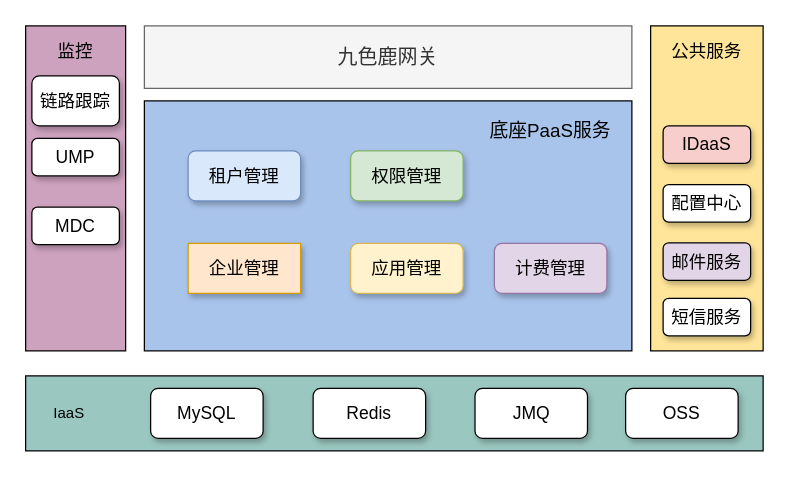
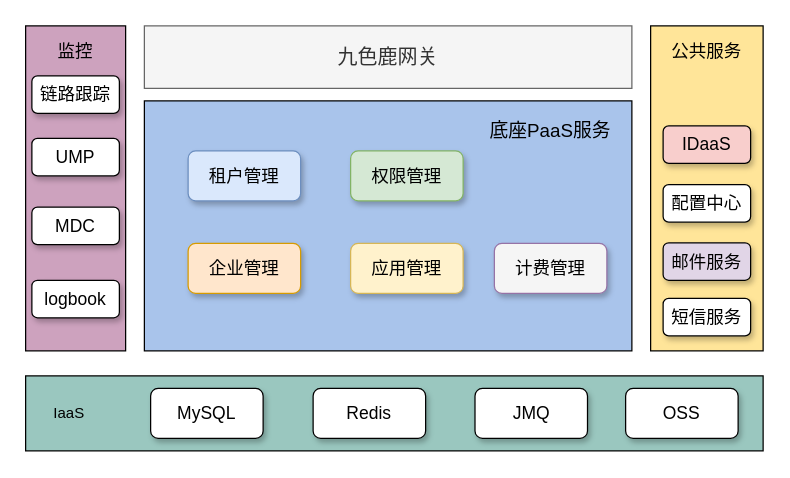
(76, 101) -> (76, 94)
(244, 268) -> (244, 268)
(551, 268) -> (551, 268)
none -> (76, 299)
